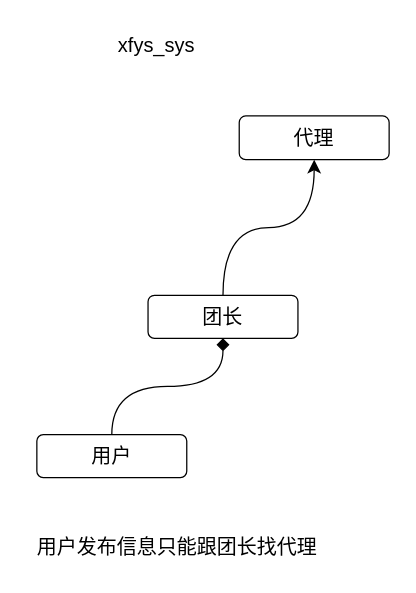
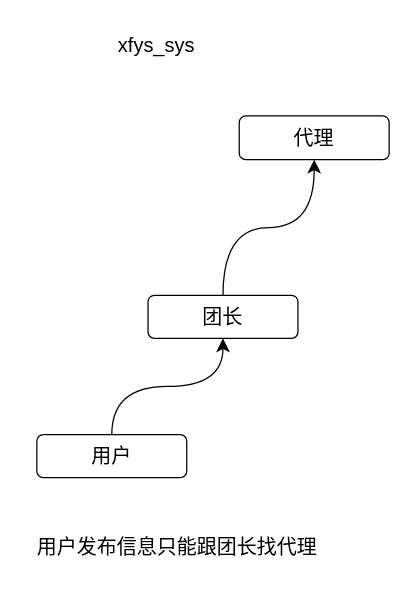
(223, 351) -> (223, 350)
